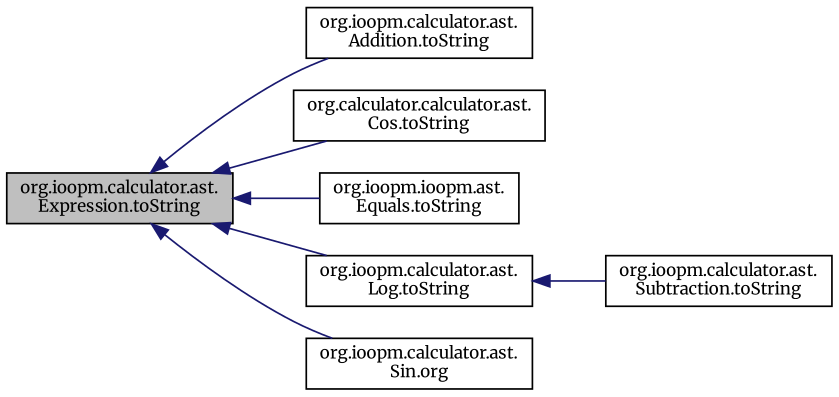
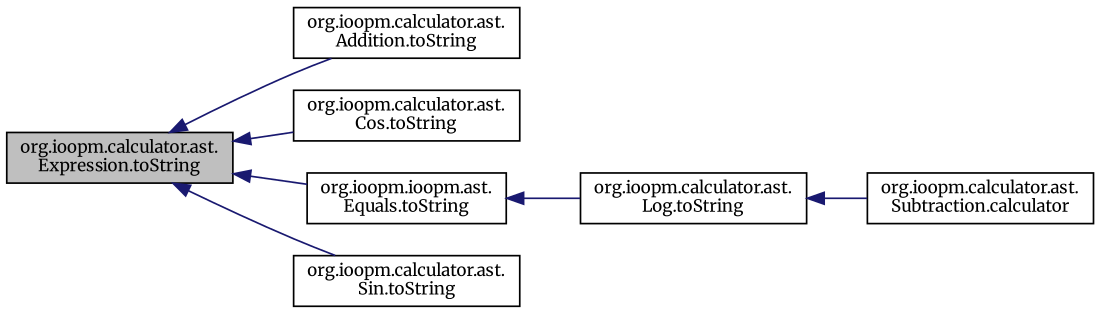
(419, 116) -> (407, 116)
(278, 242) -> (552, 198)
(719, 281) -> (980, 198)
(419, 364) -> (407, 281)
